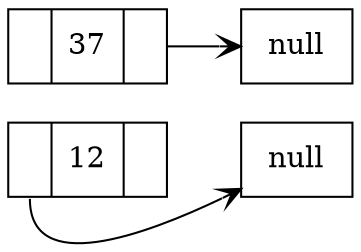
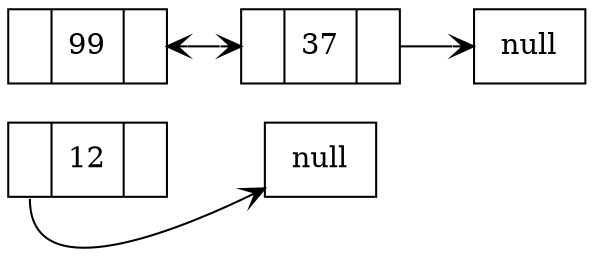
none -> (88, 46)
